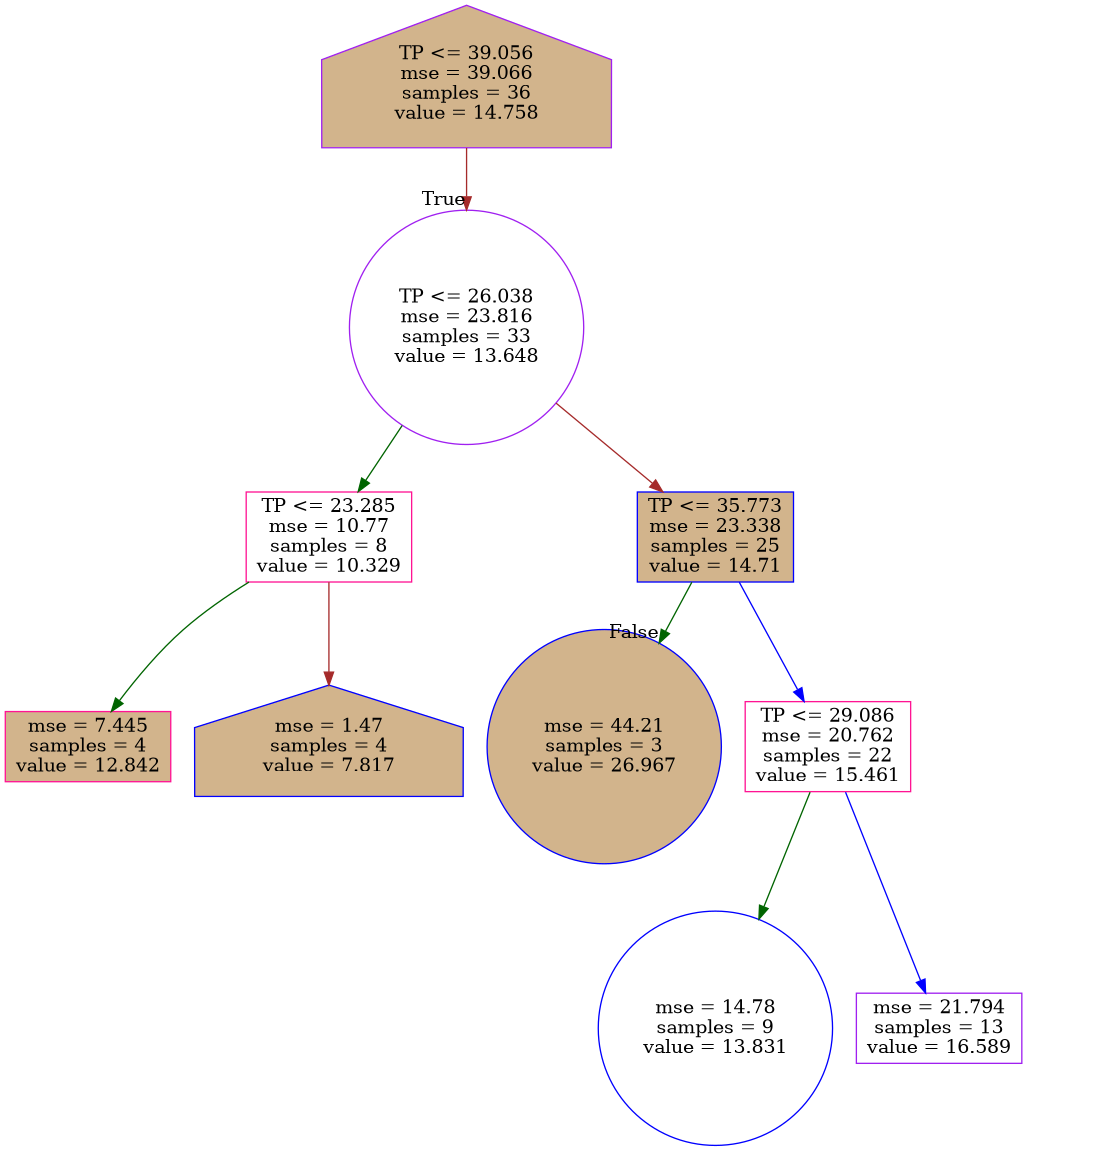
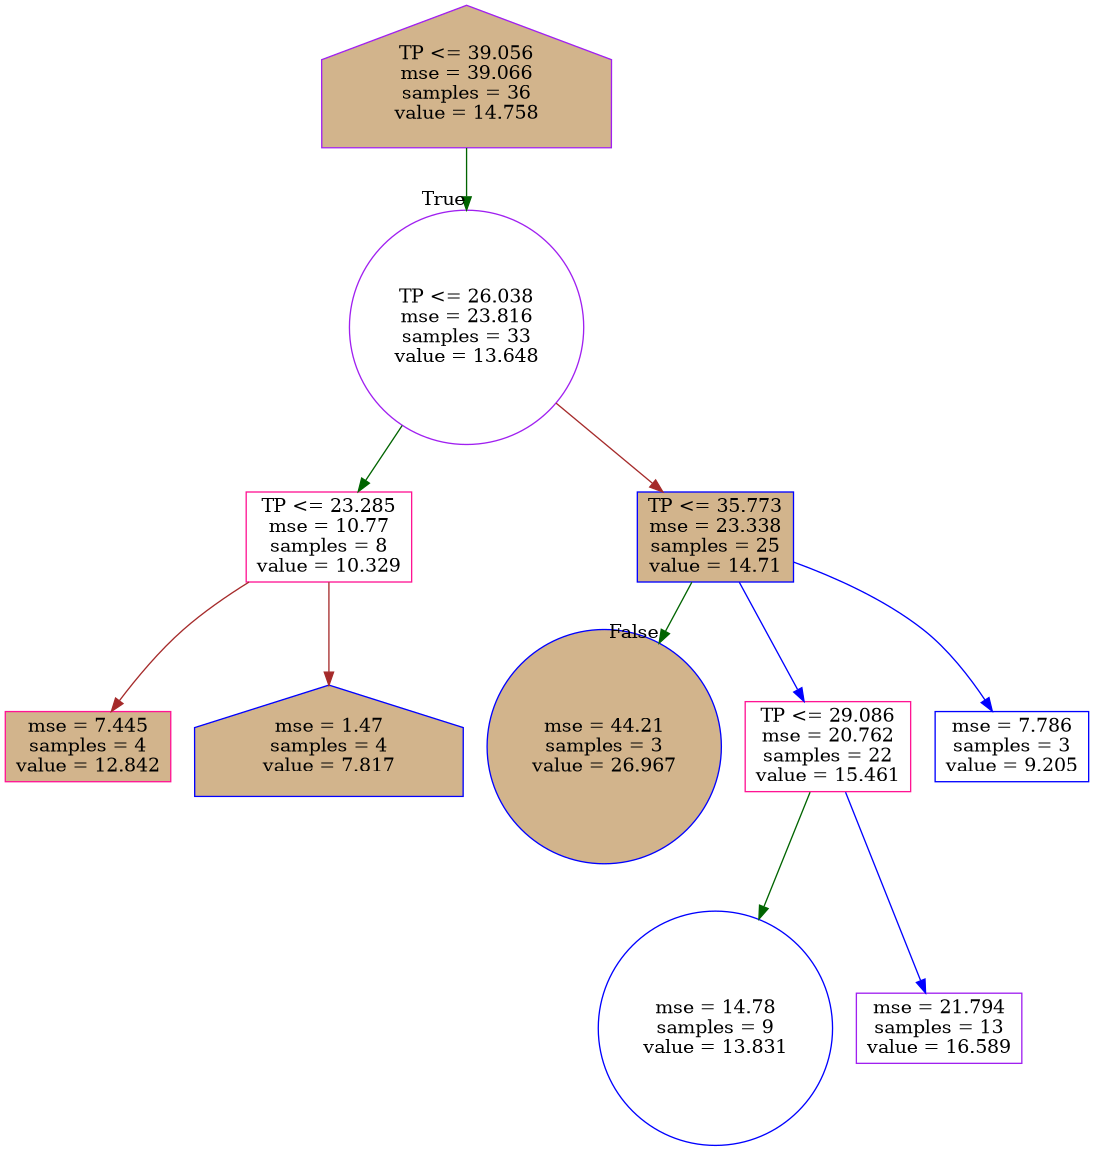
(467, 172) -> (467, 172)
(178, 635) -> (178, 635)
none -> (1012, 747)
